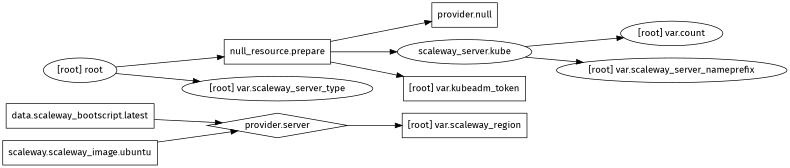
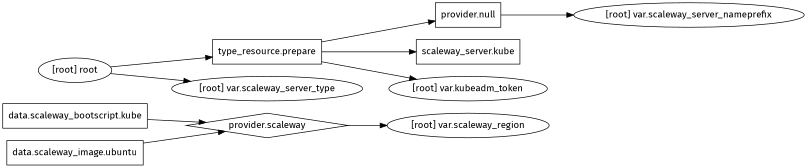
(672, 33) -> none
(277, 52) -> (267, 52)
(465, 52) -> (468, 52)
(551, 59) -> (534, 15)
(465, 89) -> (468, 89)
(80, 116) -> (75, 116)
(277, 125) -> (267, 125)
(465, 125) -> (468, 125)
(80, 153) -> (75, 153)
